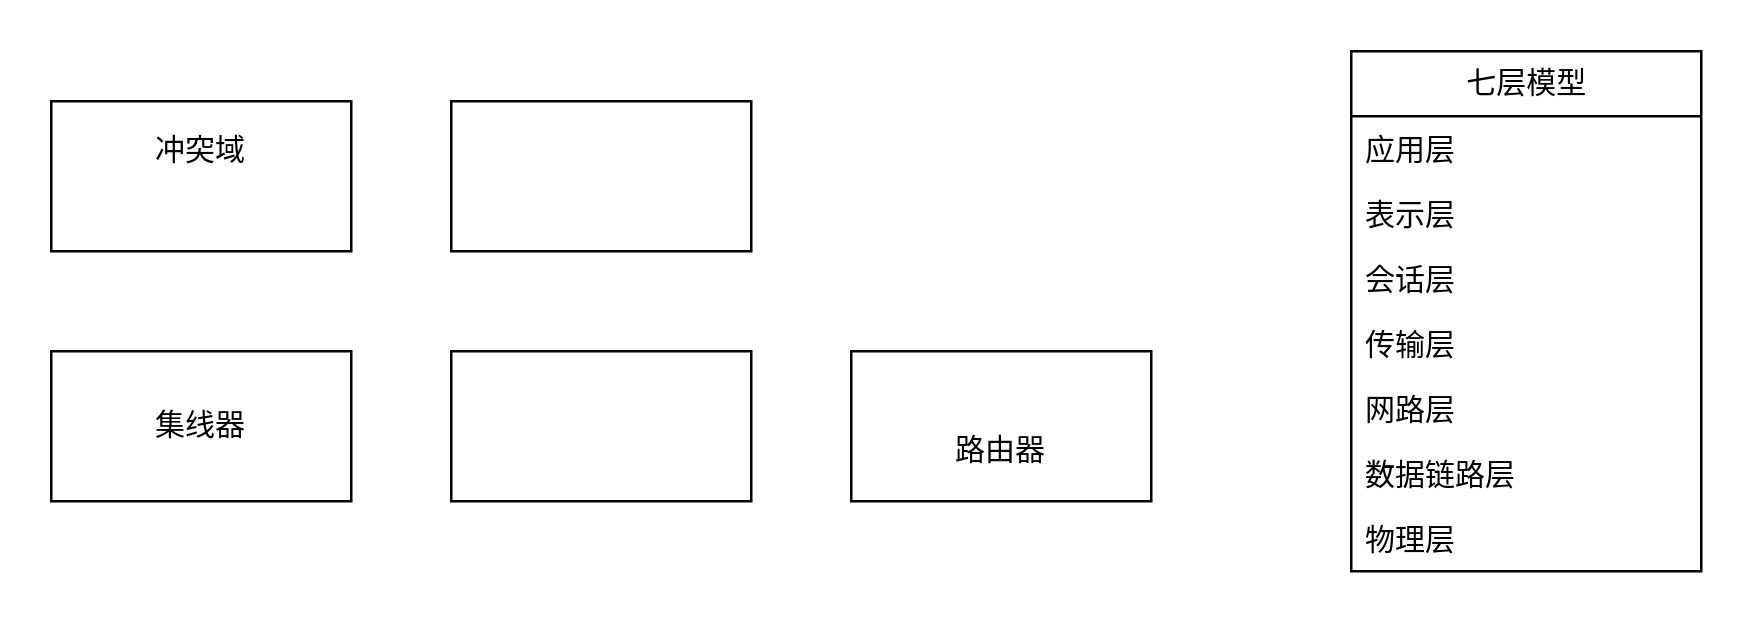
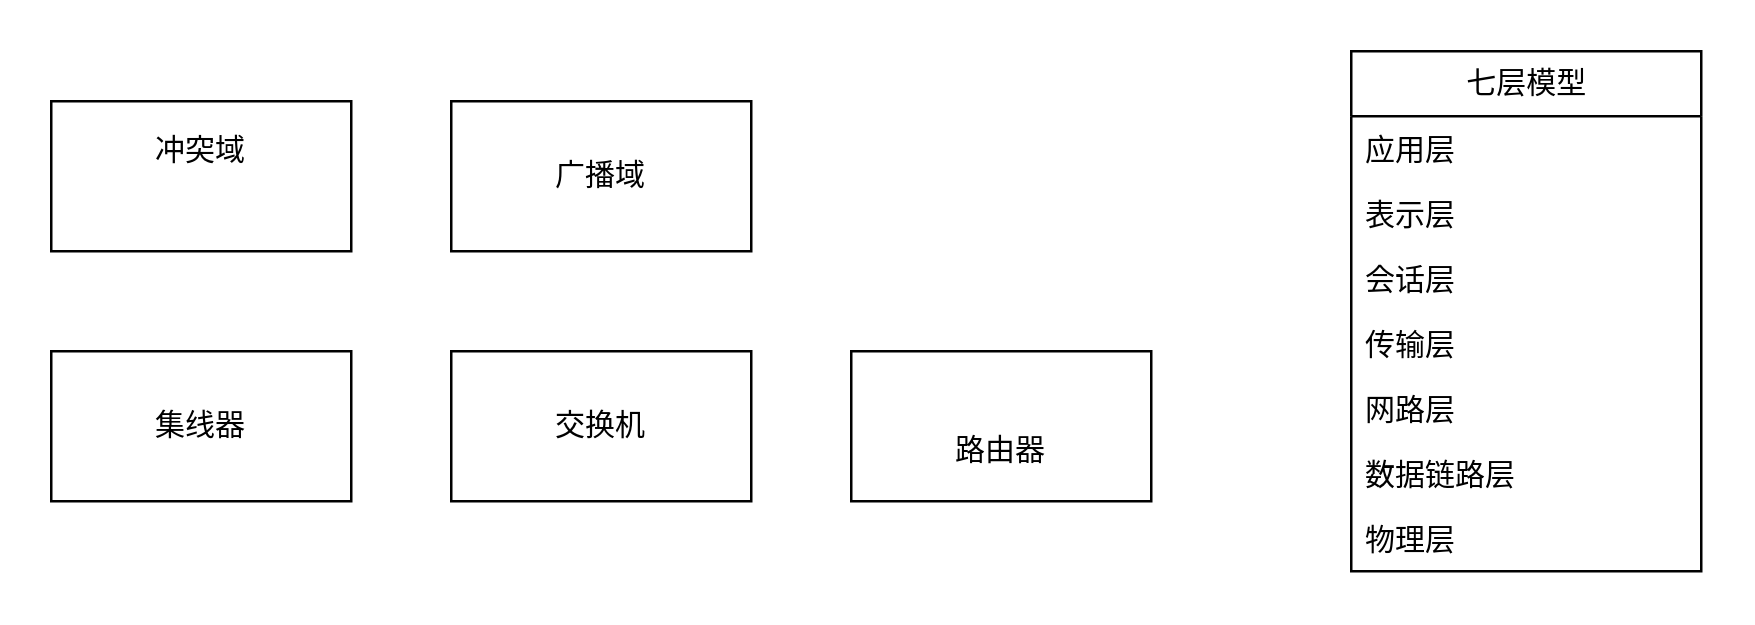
none -> (601, 176)
none -> (601, 426)
